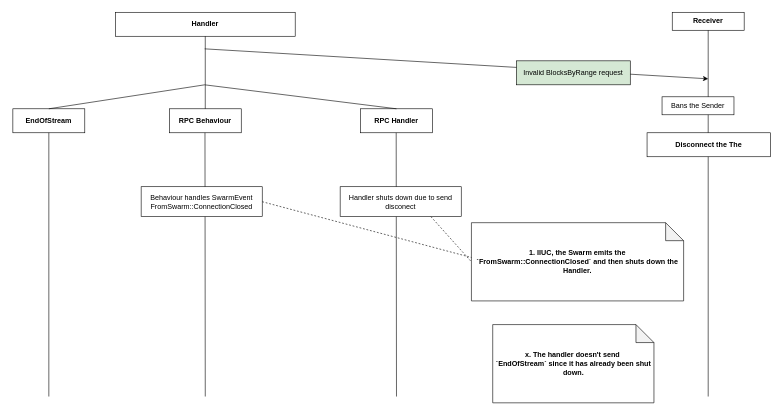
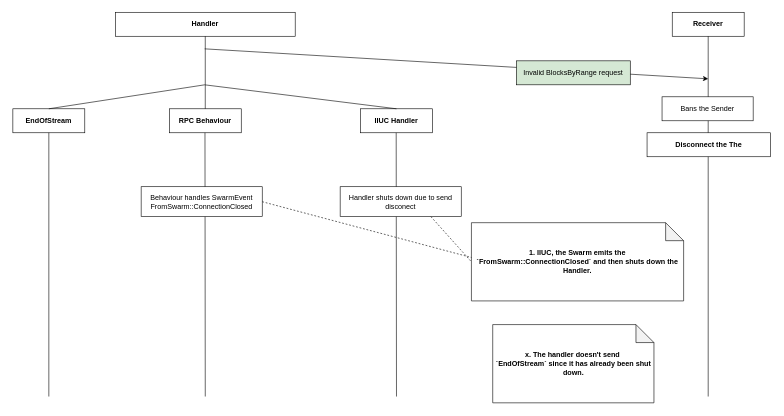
(708, 21) -> (708, 24)
(698, 106) -> (708, 109)
(396, 121) -> (396, 121)
